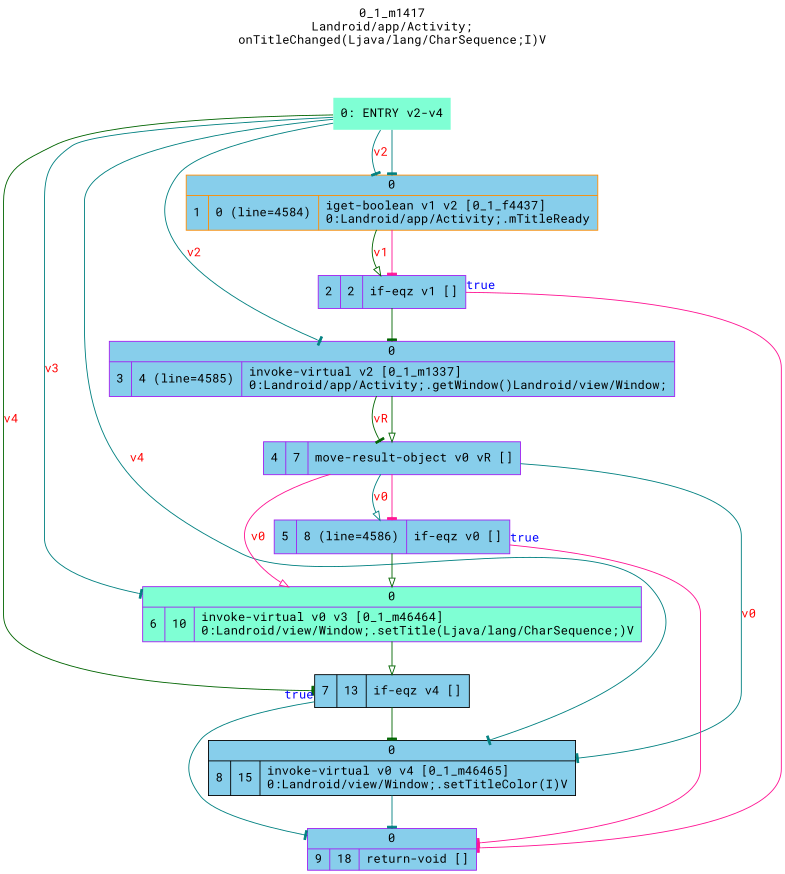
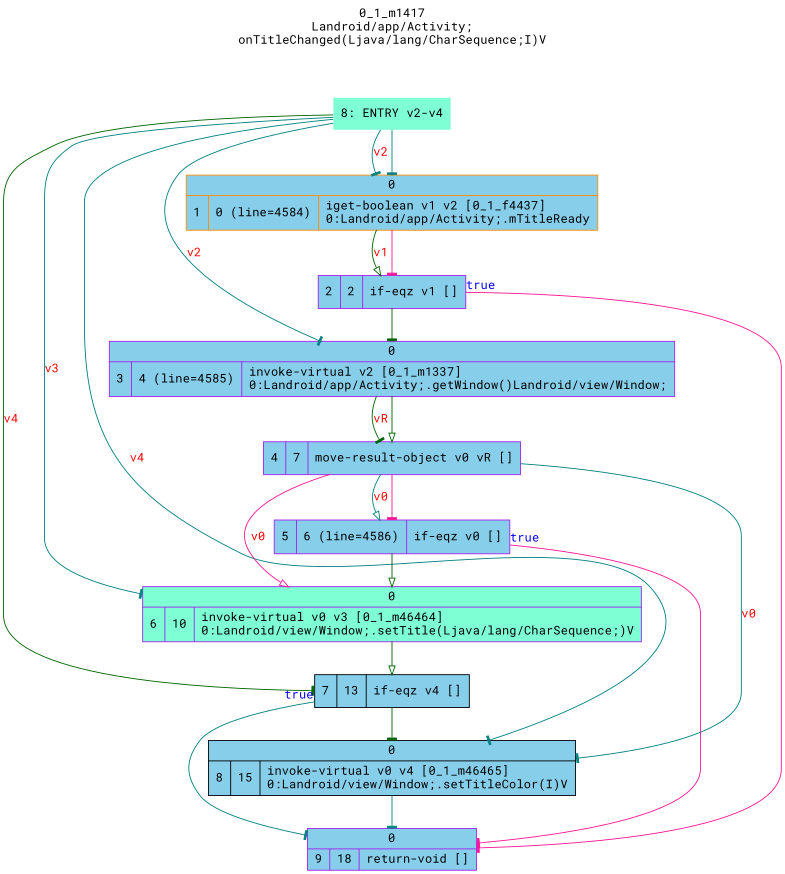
(392, 114) -> (392, 114)
(352, 536) -> (352, 536)
